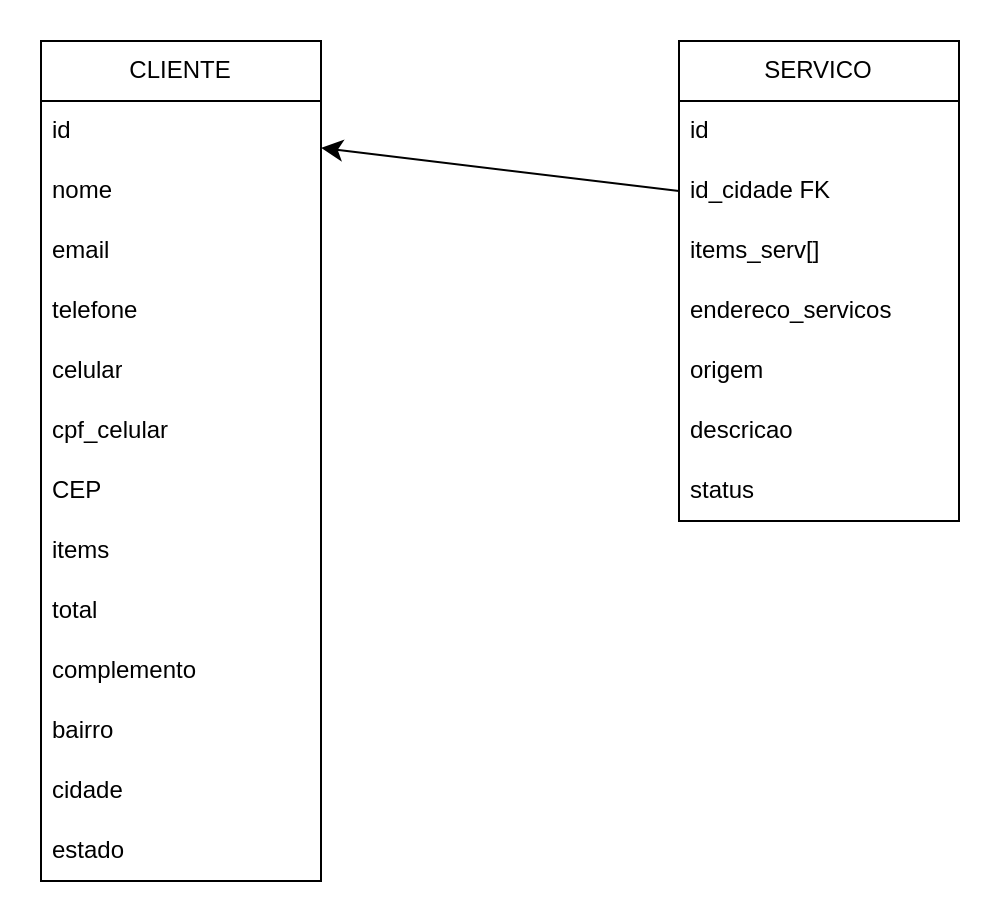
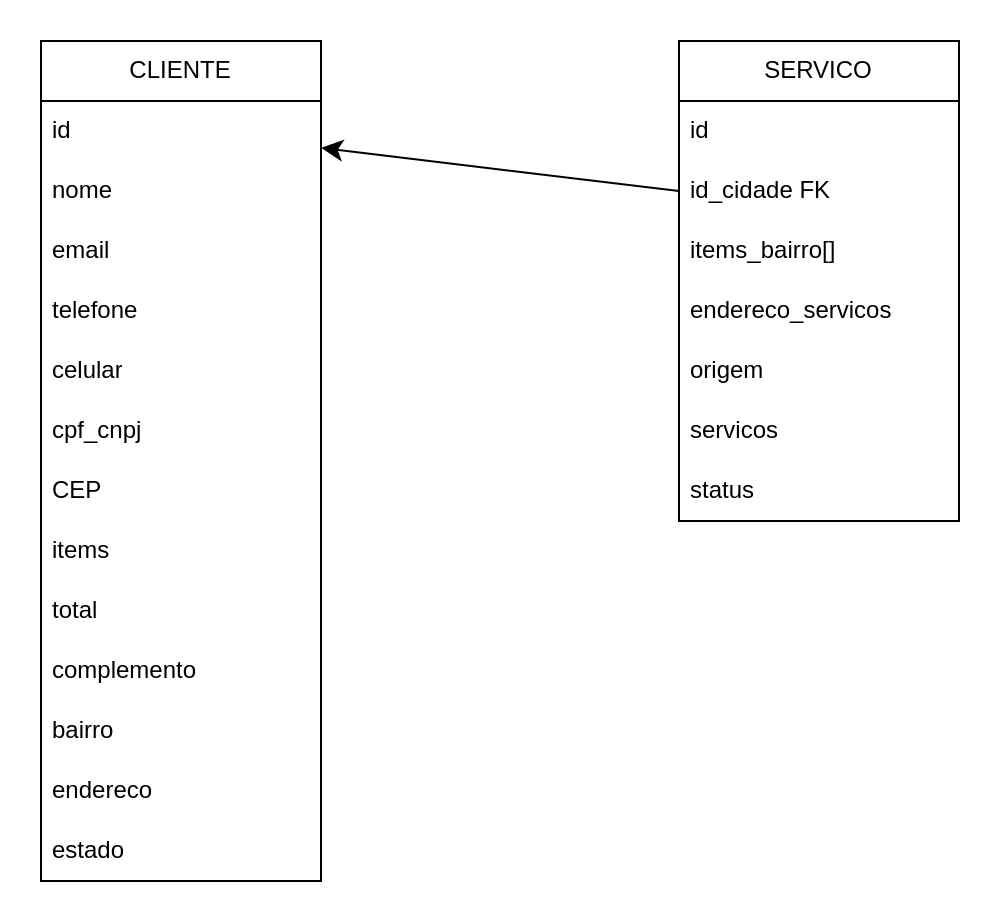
(769, 251) -> (779, 251)
(121, 431) -> (107, 431)
(748, 431) -> (742, 431)
(90, 791) -> (107, 791)
